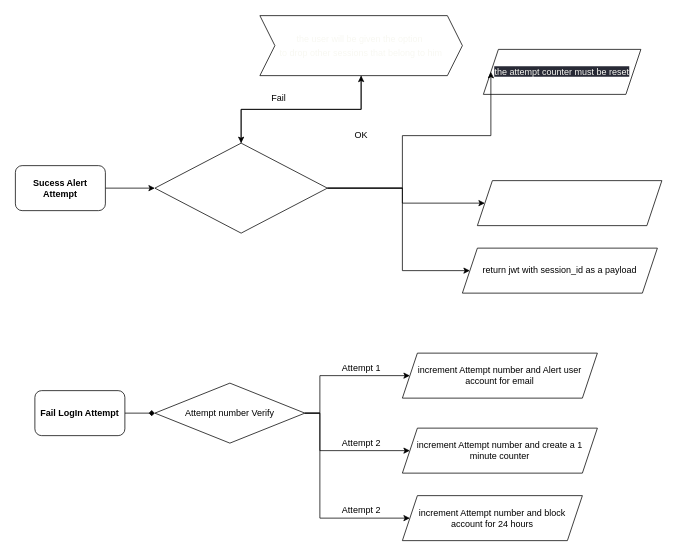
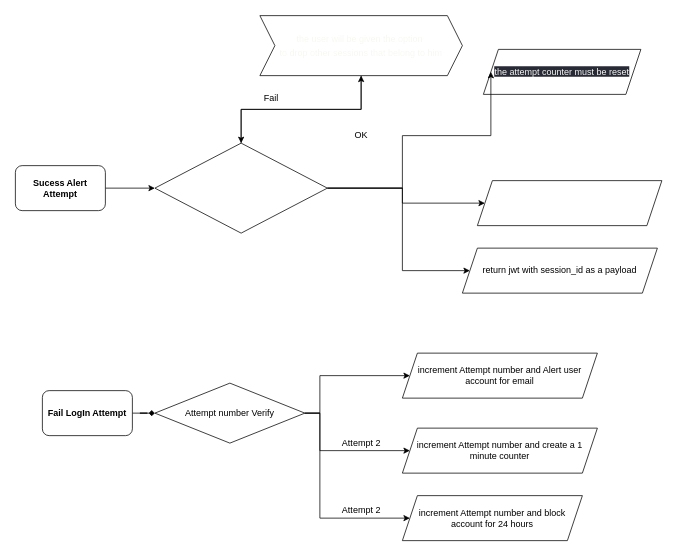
(279, 98) -> (271, 98)
(361, 368) -> none
(80, 413) -> (87, 413)
